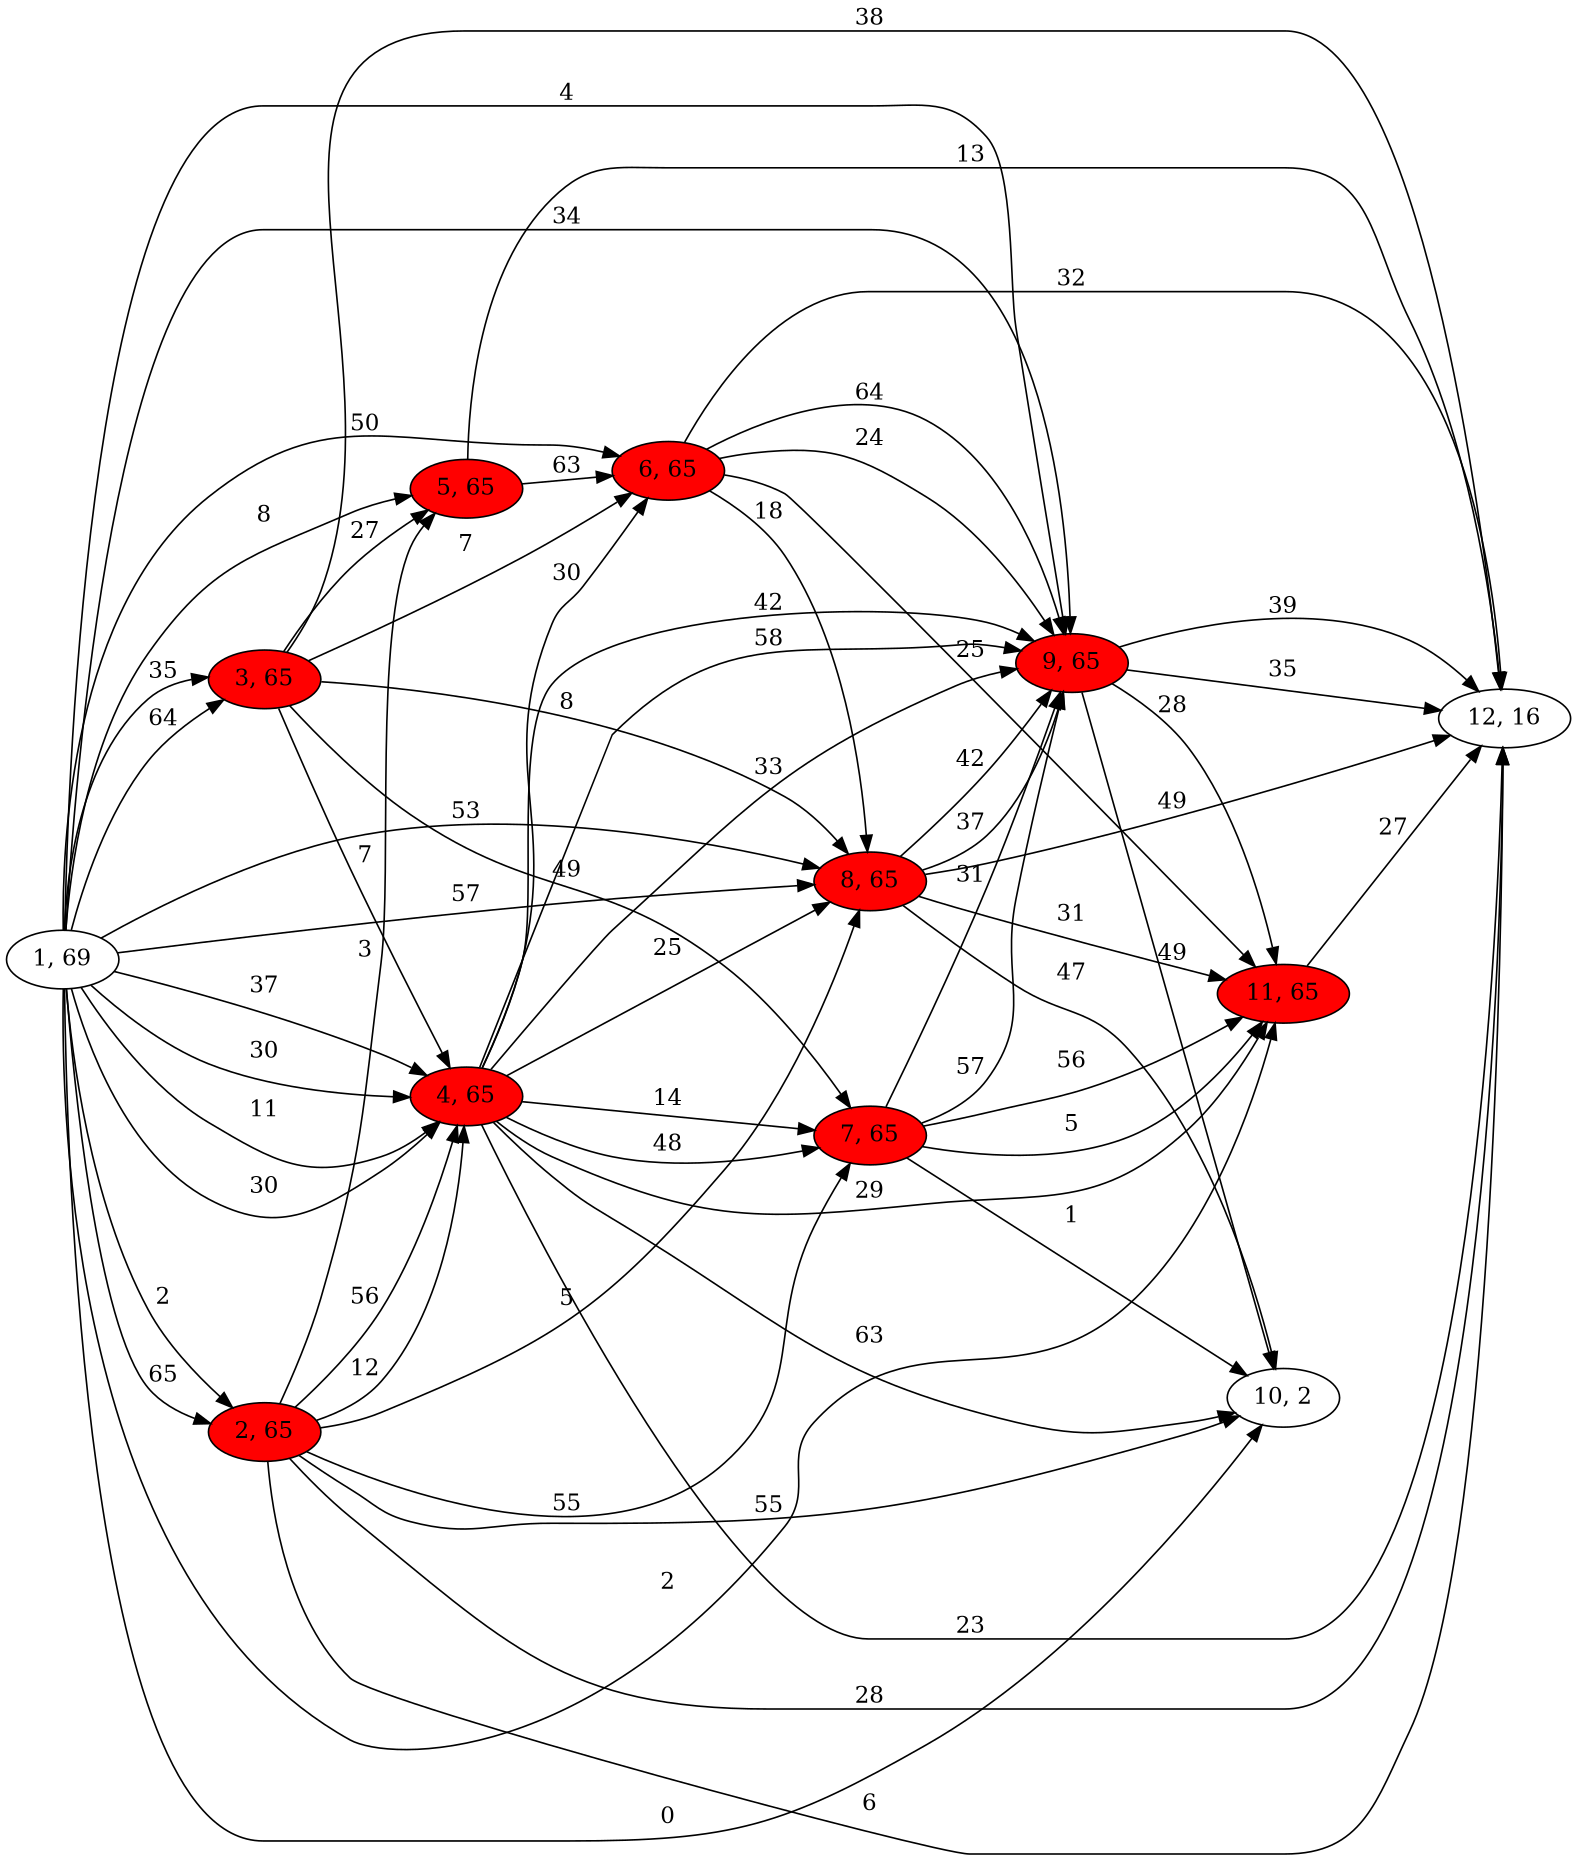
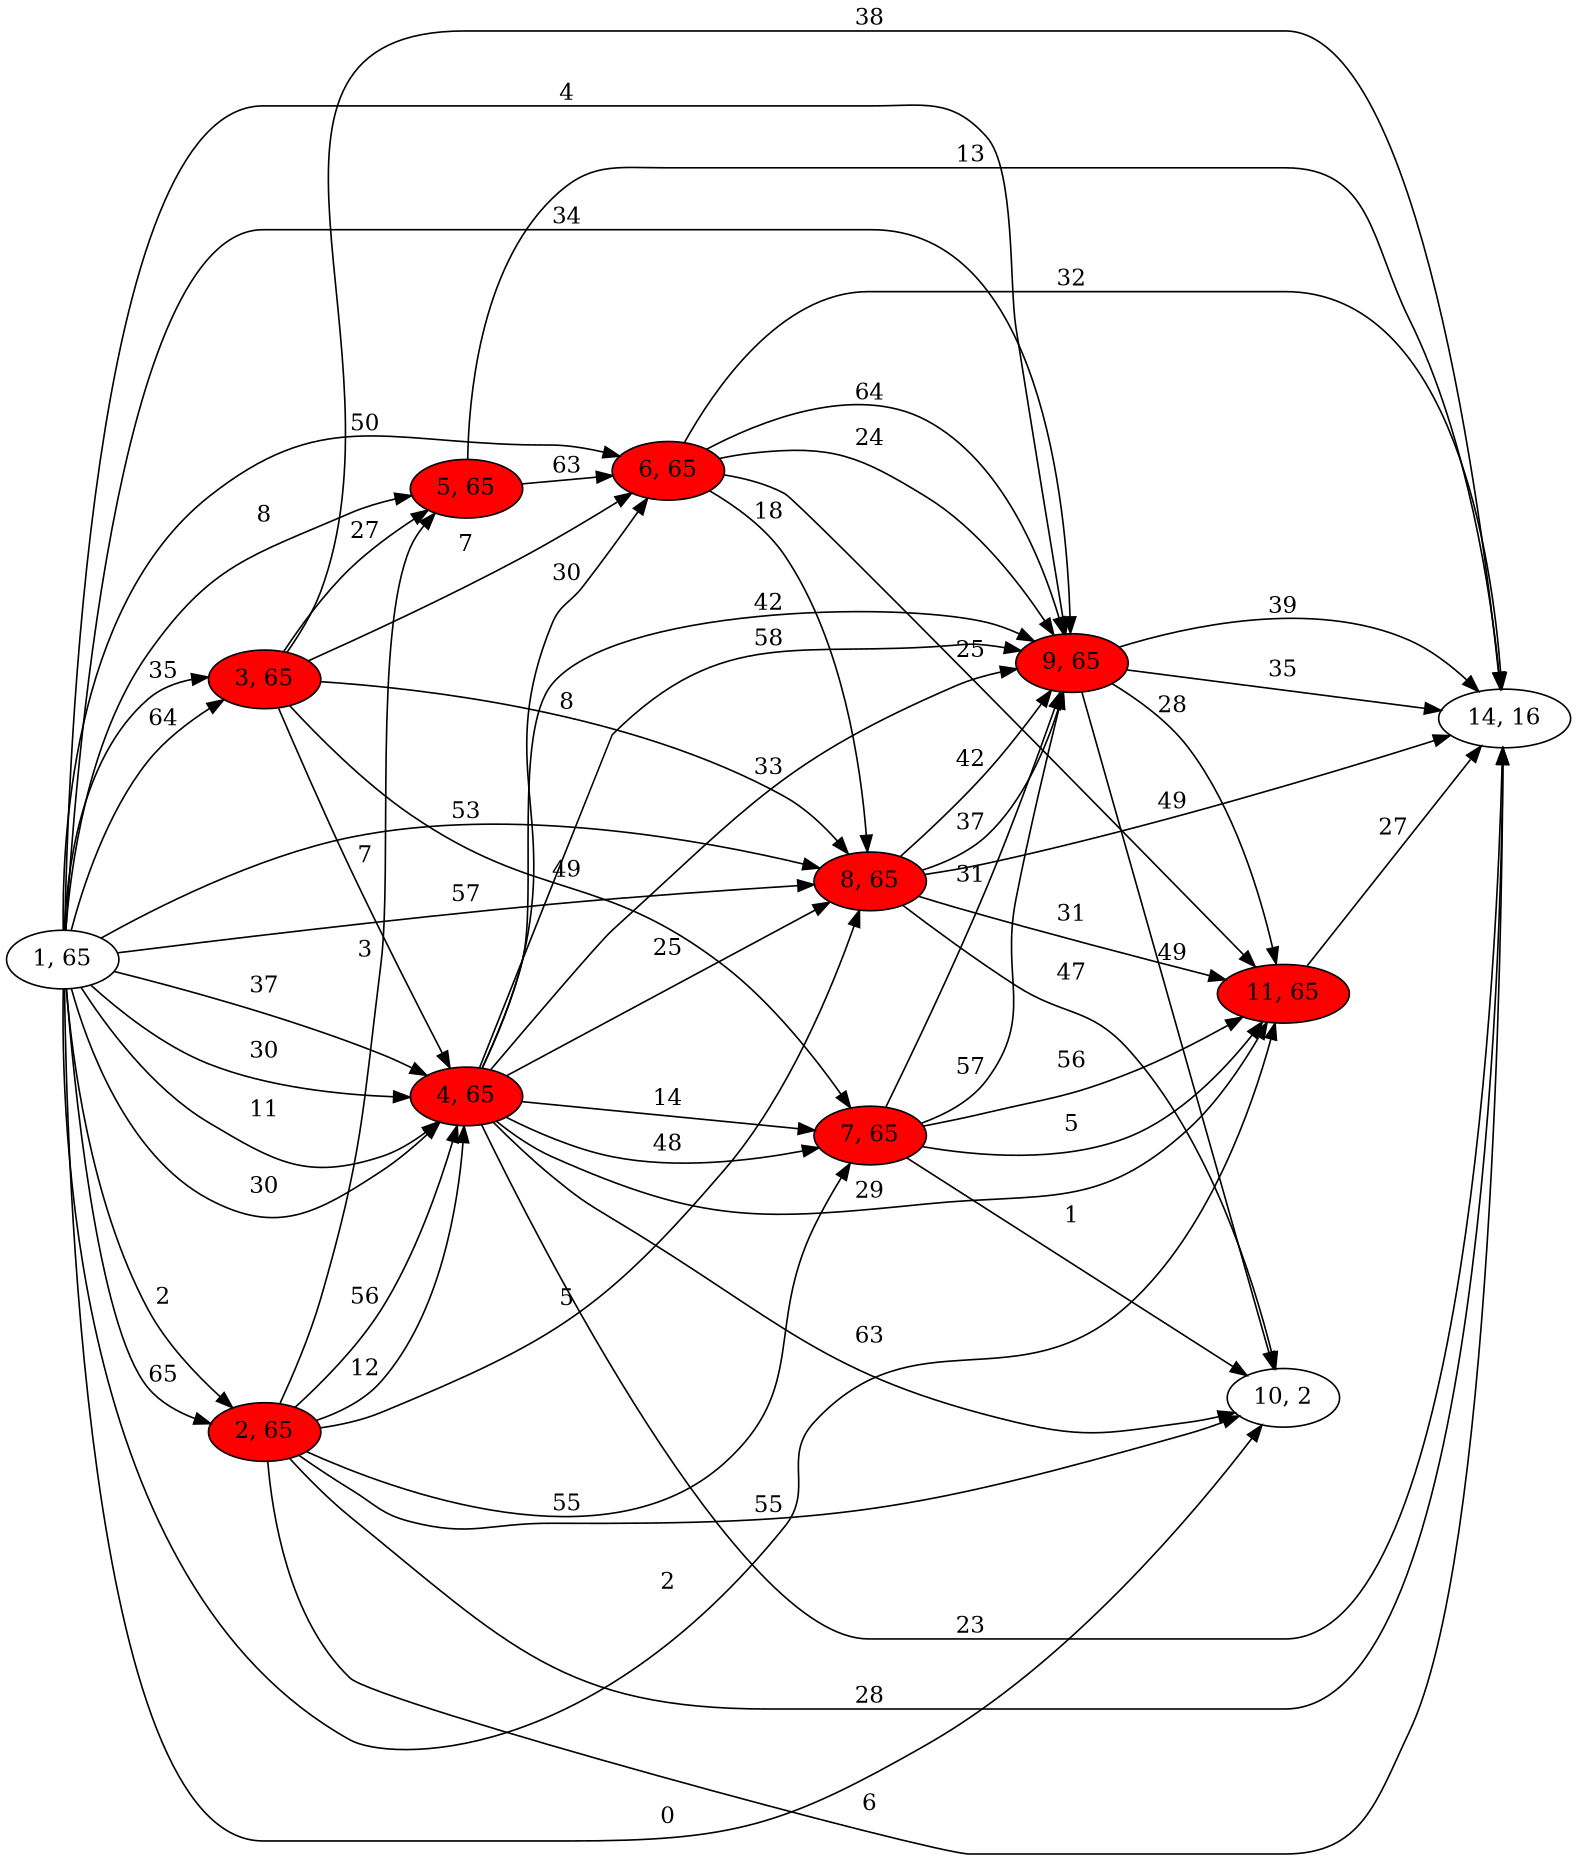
(1505, 718) -> (1505, 718)
(63, 960) -> (63, 960)
